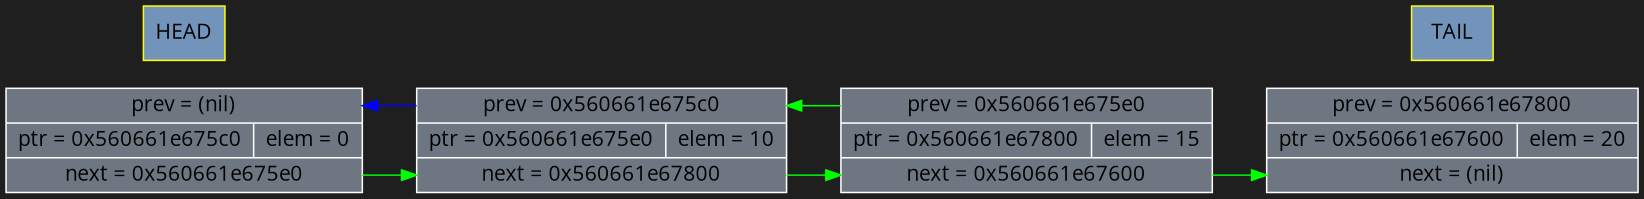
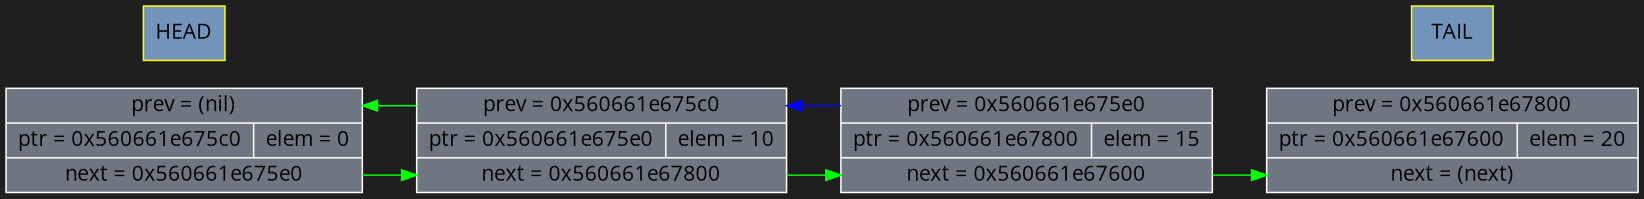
(397, 106) -> (397, 106)
(821, 106) -> (821, 106)
(1452, 174) -> (1452, 174)
